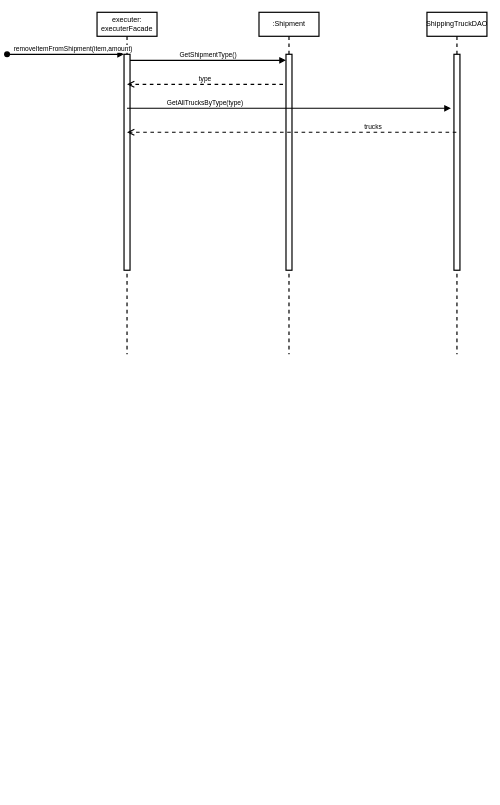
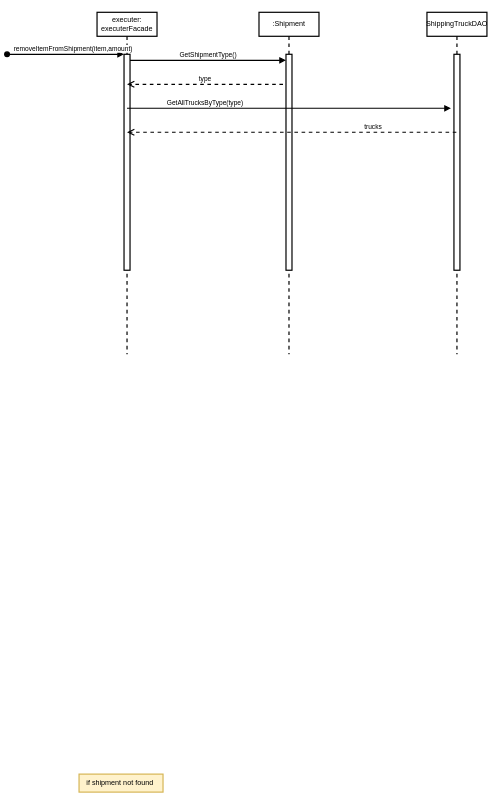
none -> (121, 783)
